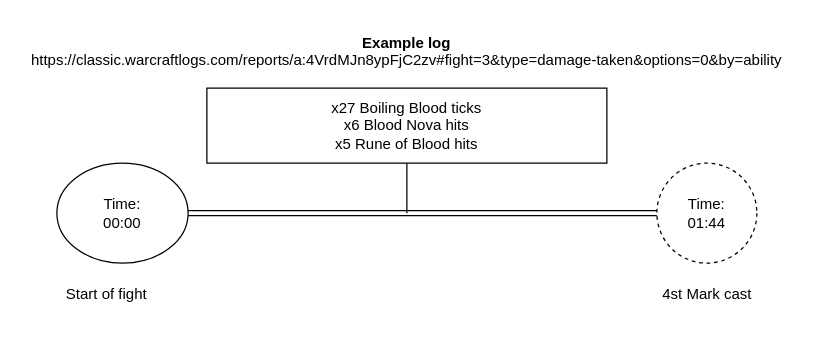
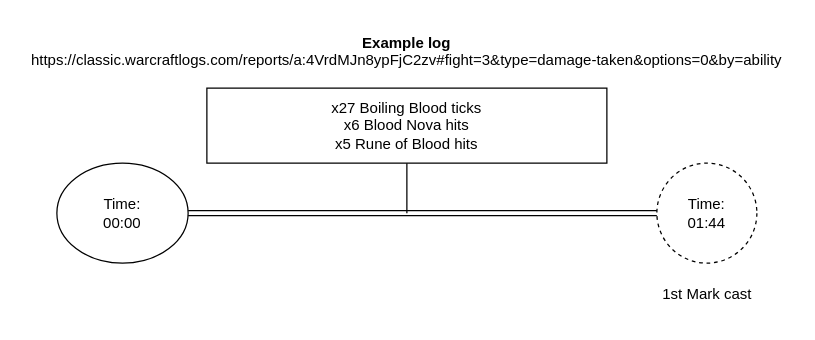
(107, 294) -> none
(708, 294) -> (708, 294)
